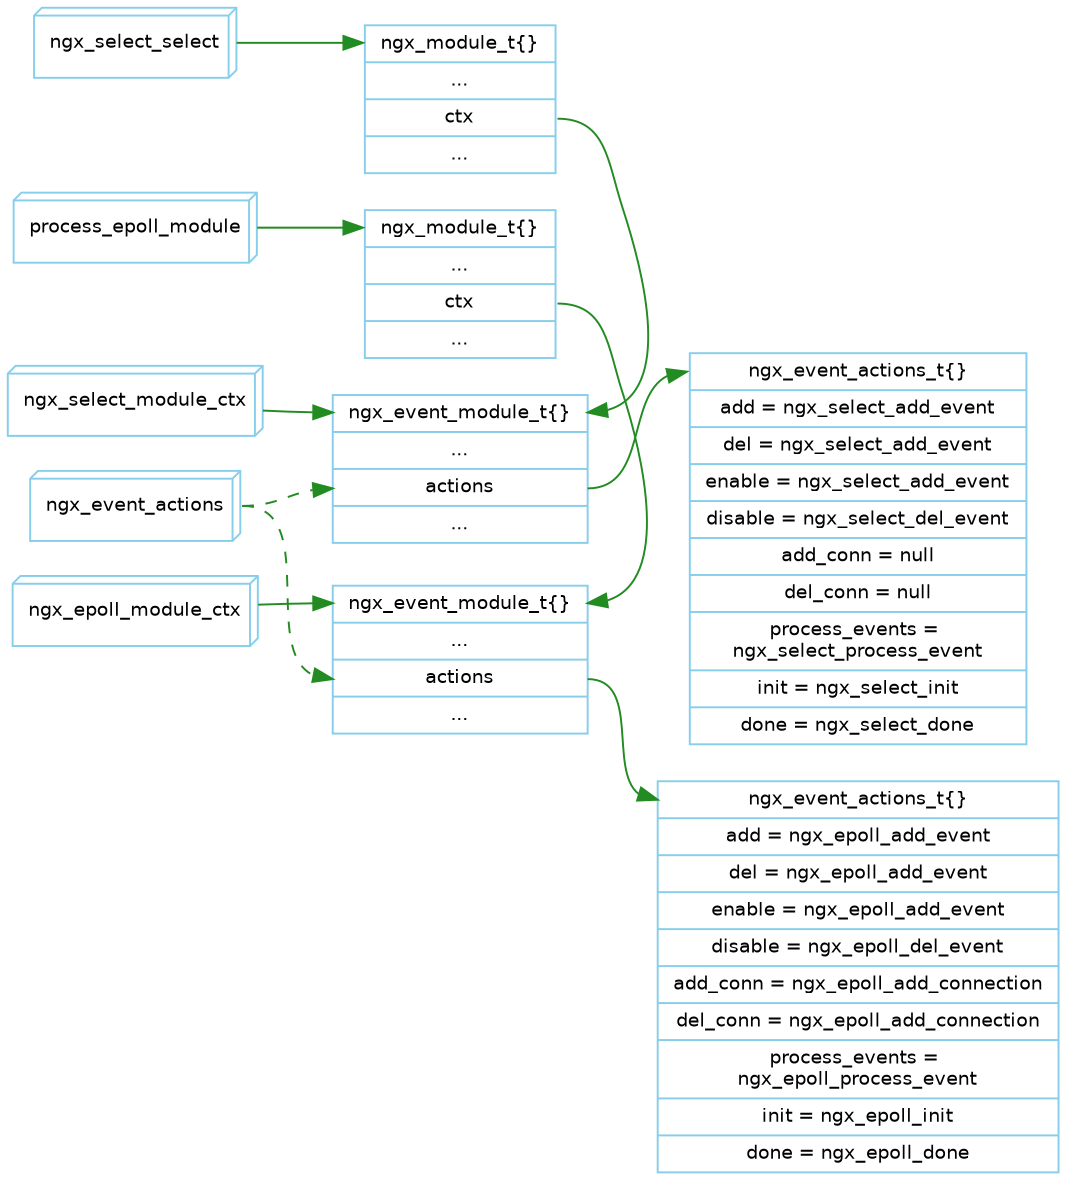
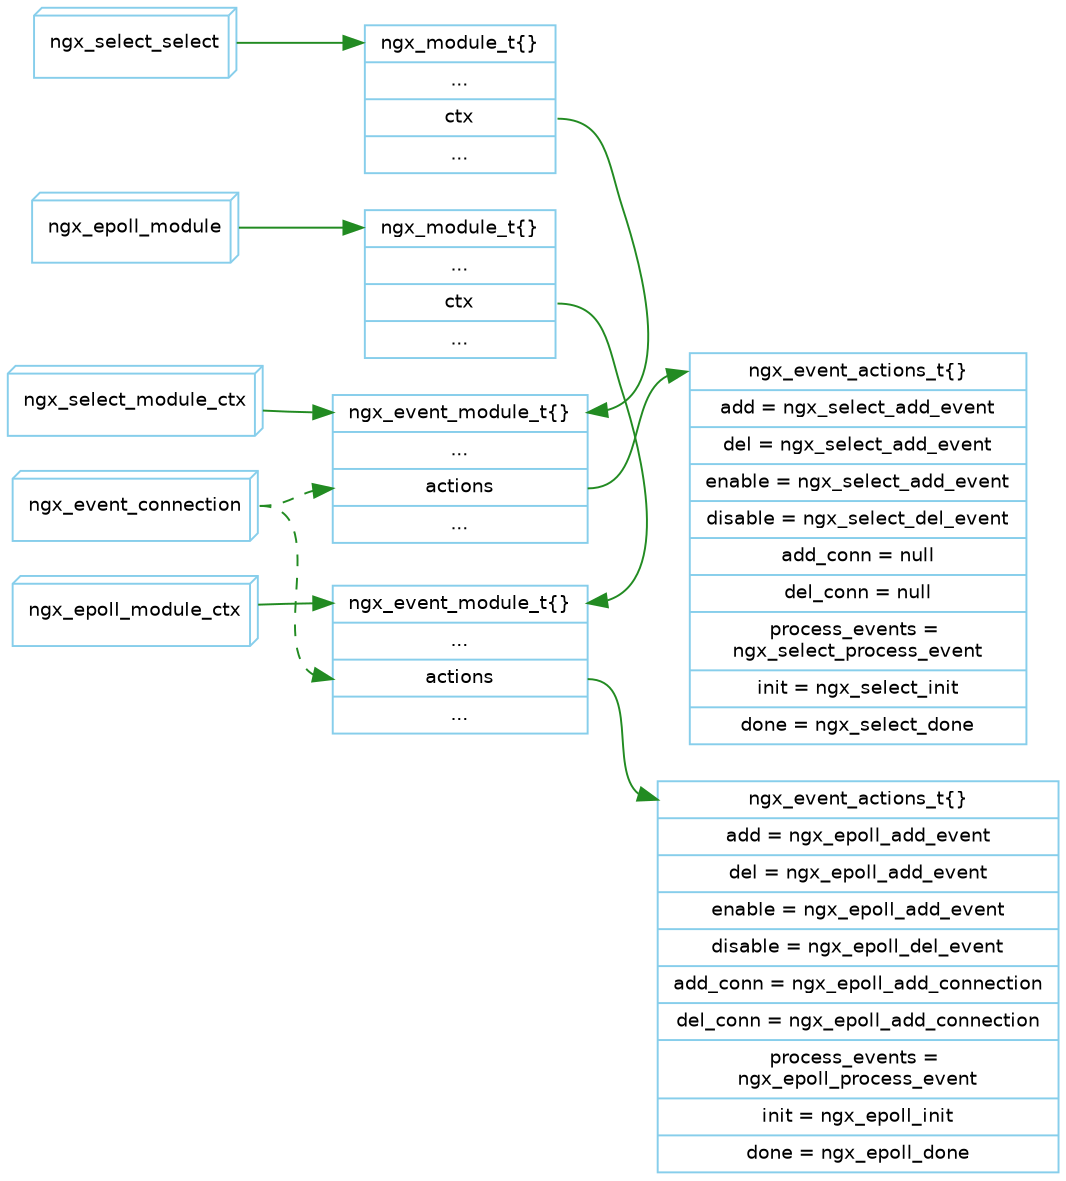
(135, 228) -> (135, 228)
(135, 506) -> (135, 506)
